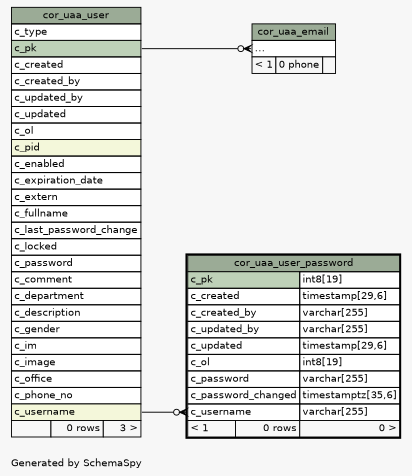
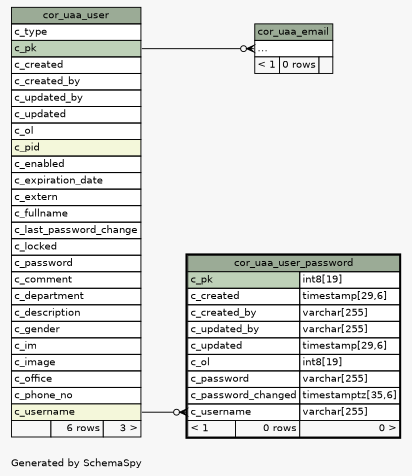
(299, 65) -> (299, 65)
(84, 428) -> (84, 428)
